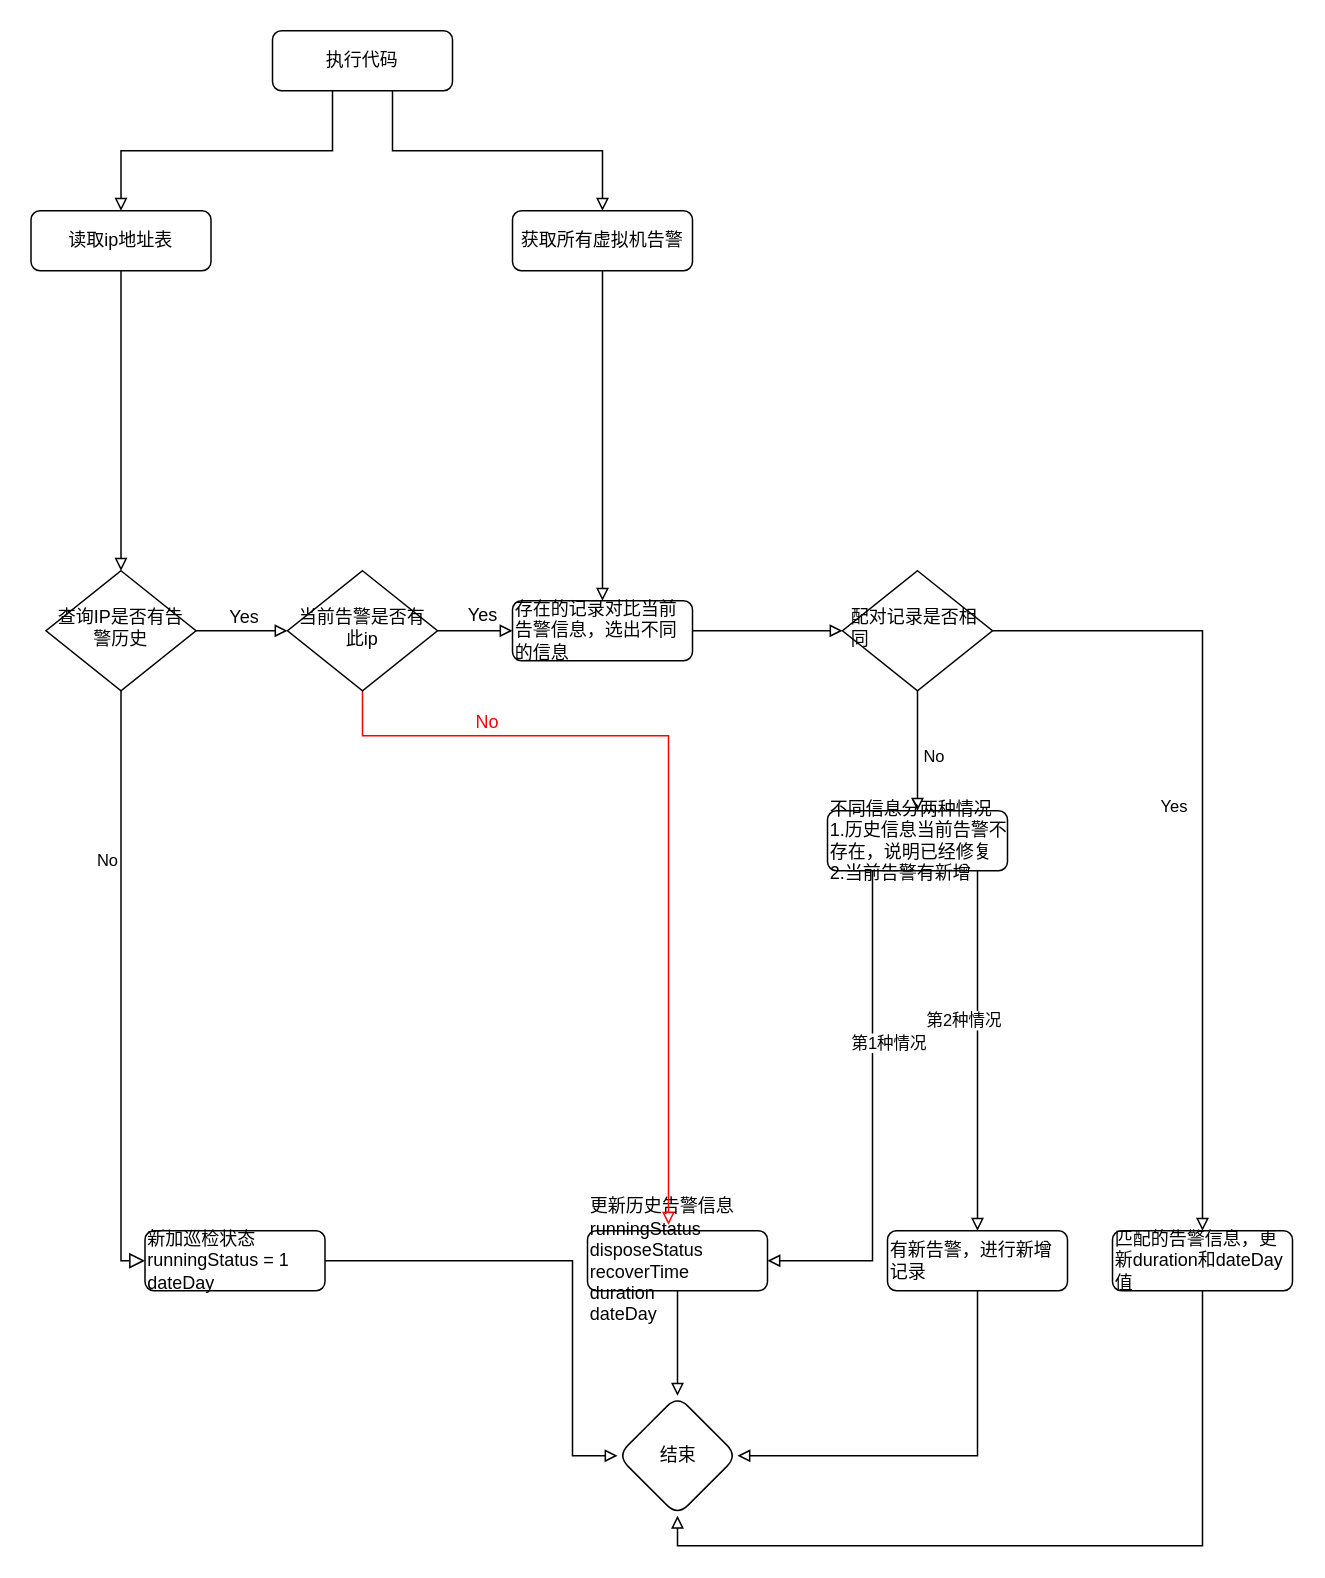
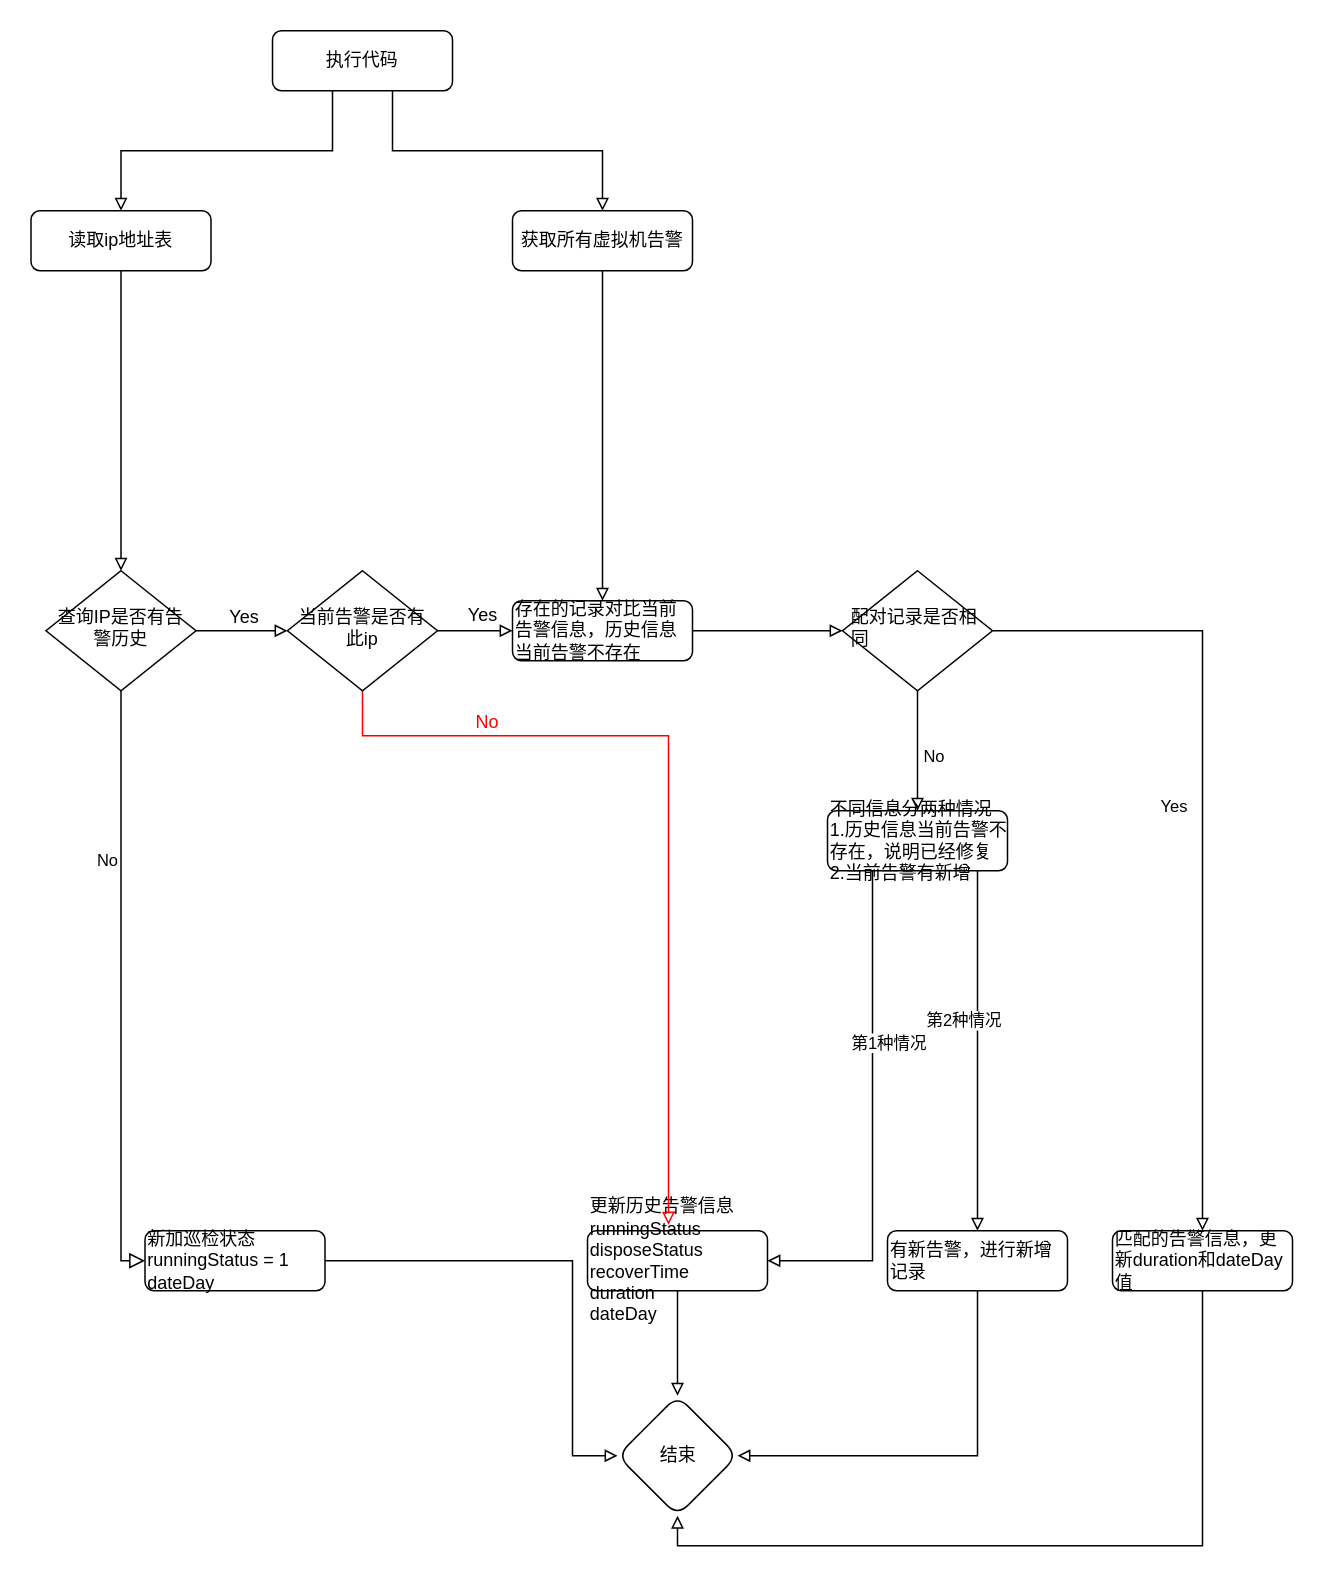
(604, 631) -> (604, 631)
